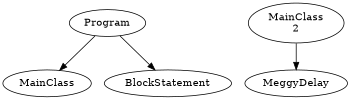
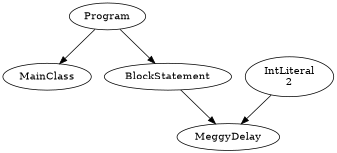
(296, 23) -> (289, 77)
none -> (195, 104)
